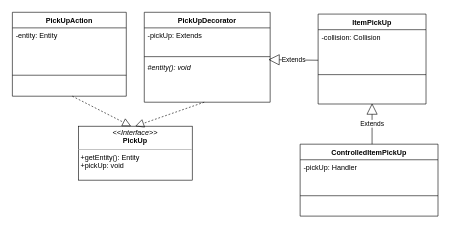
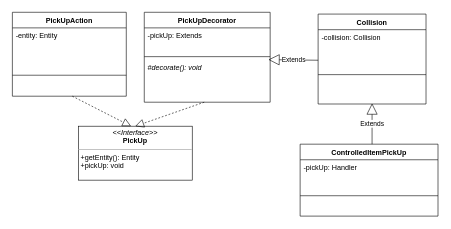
(372, 22) -> (372, 22)
(174, 67) -> (179, 67)
